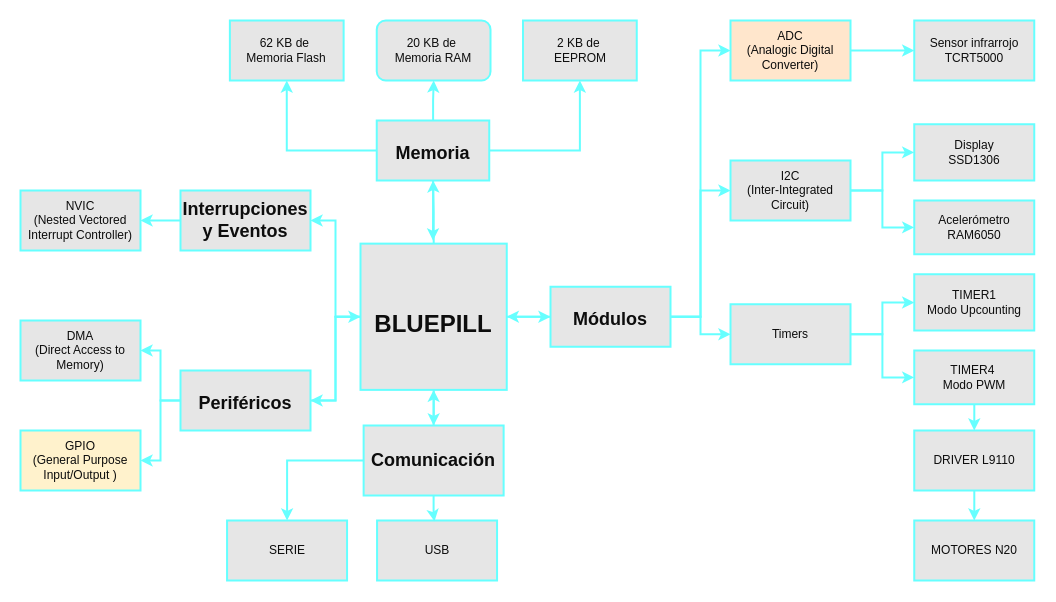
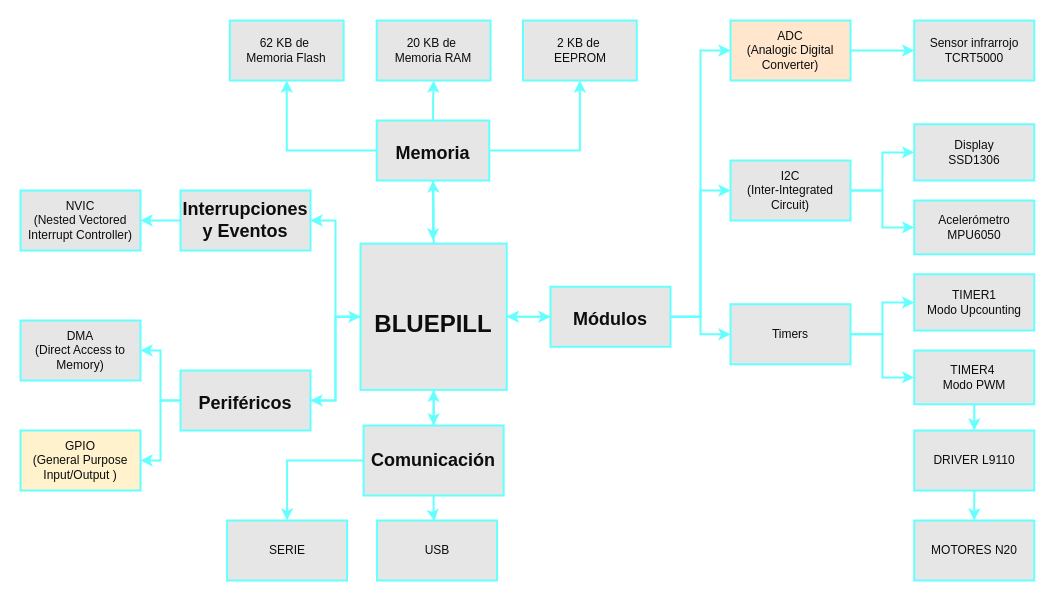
(434, 51) -> (434, 51)
(975, 228) -> (975, 228)
